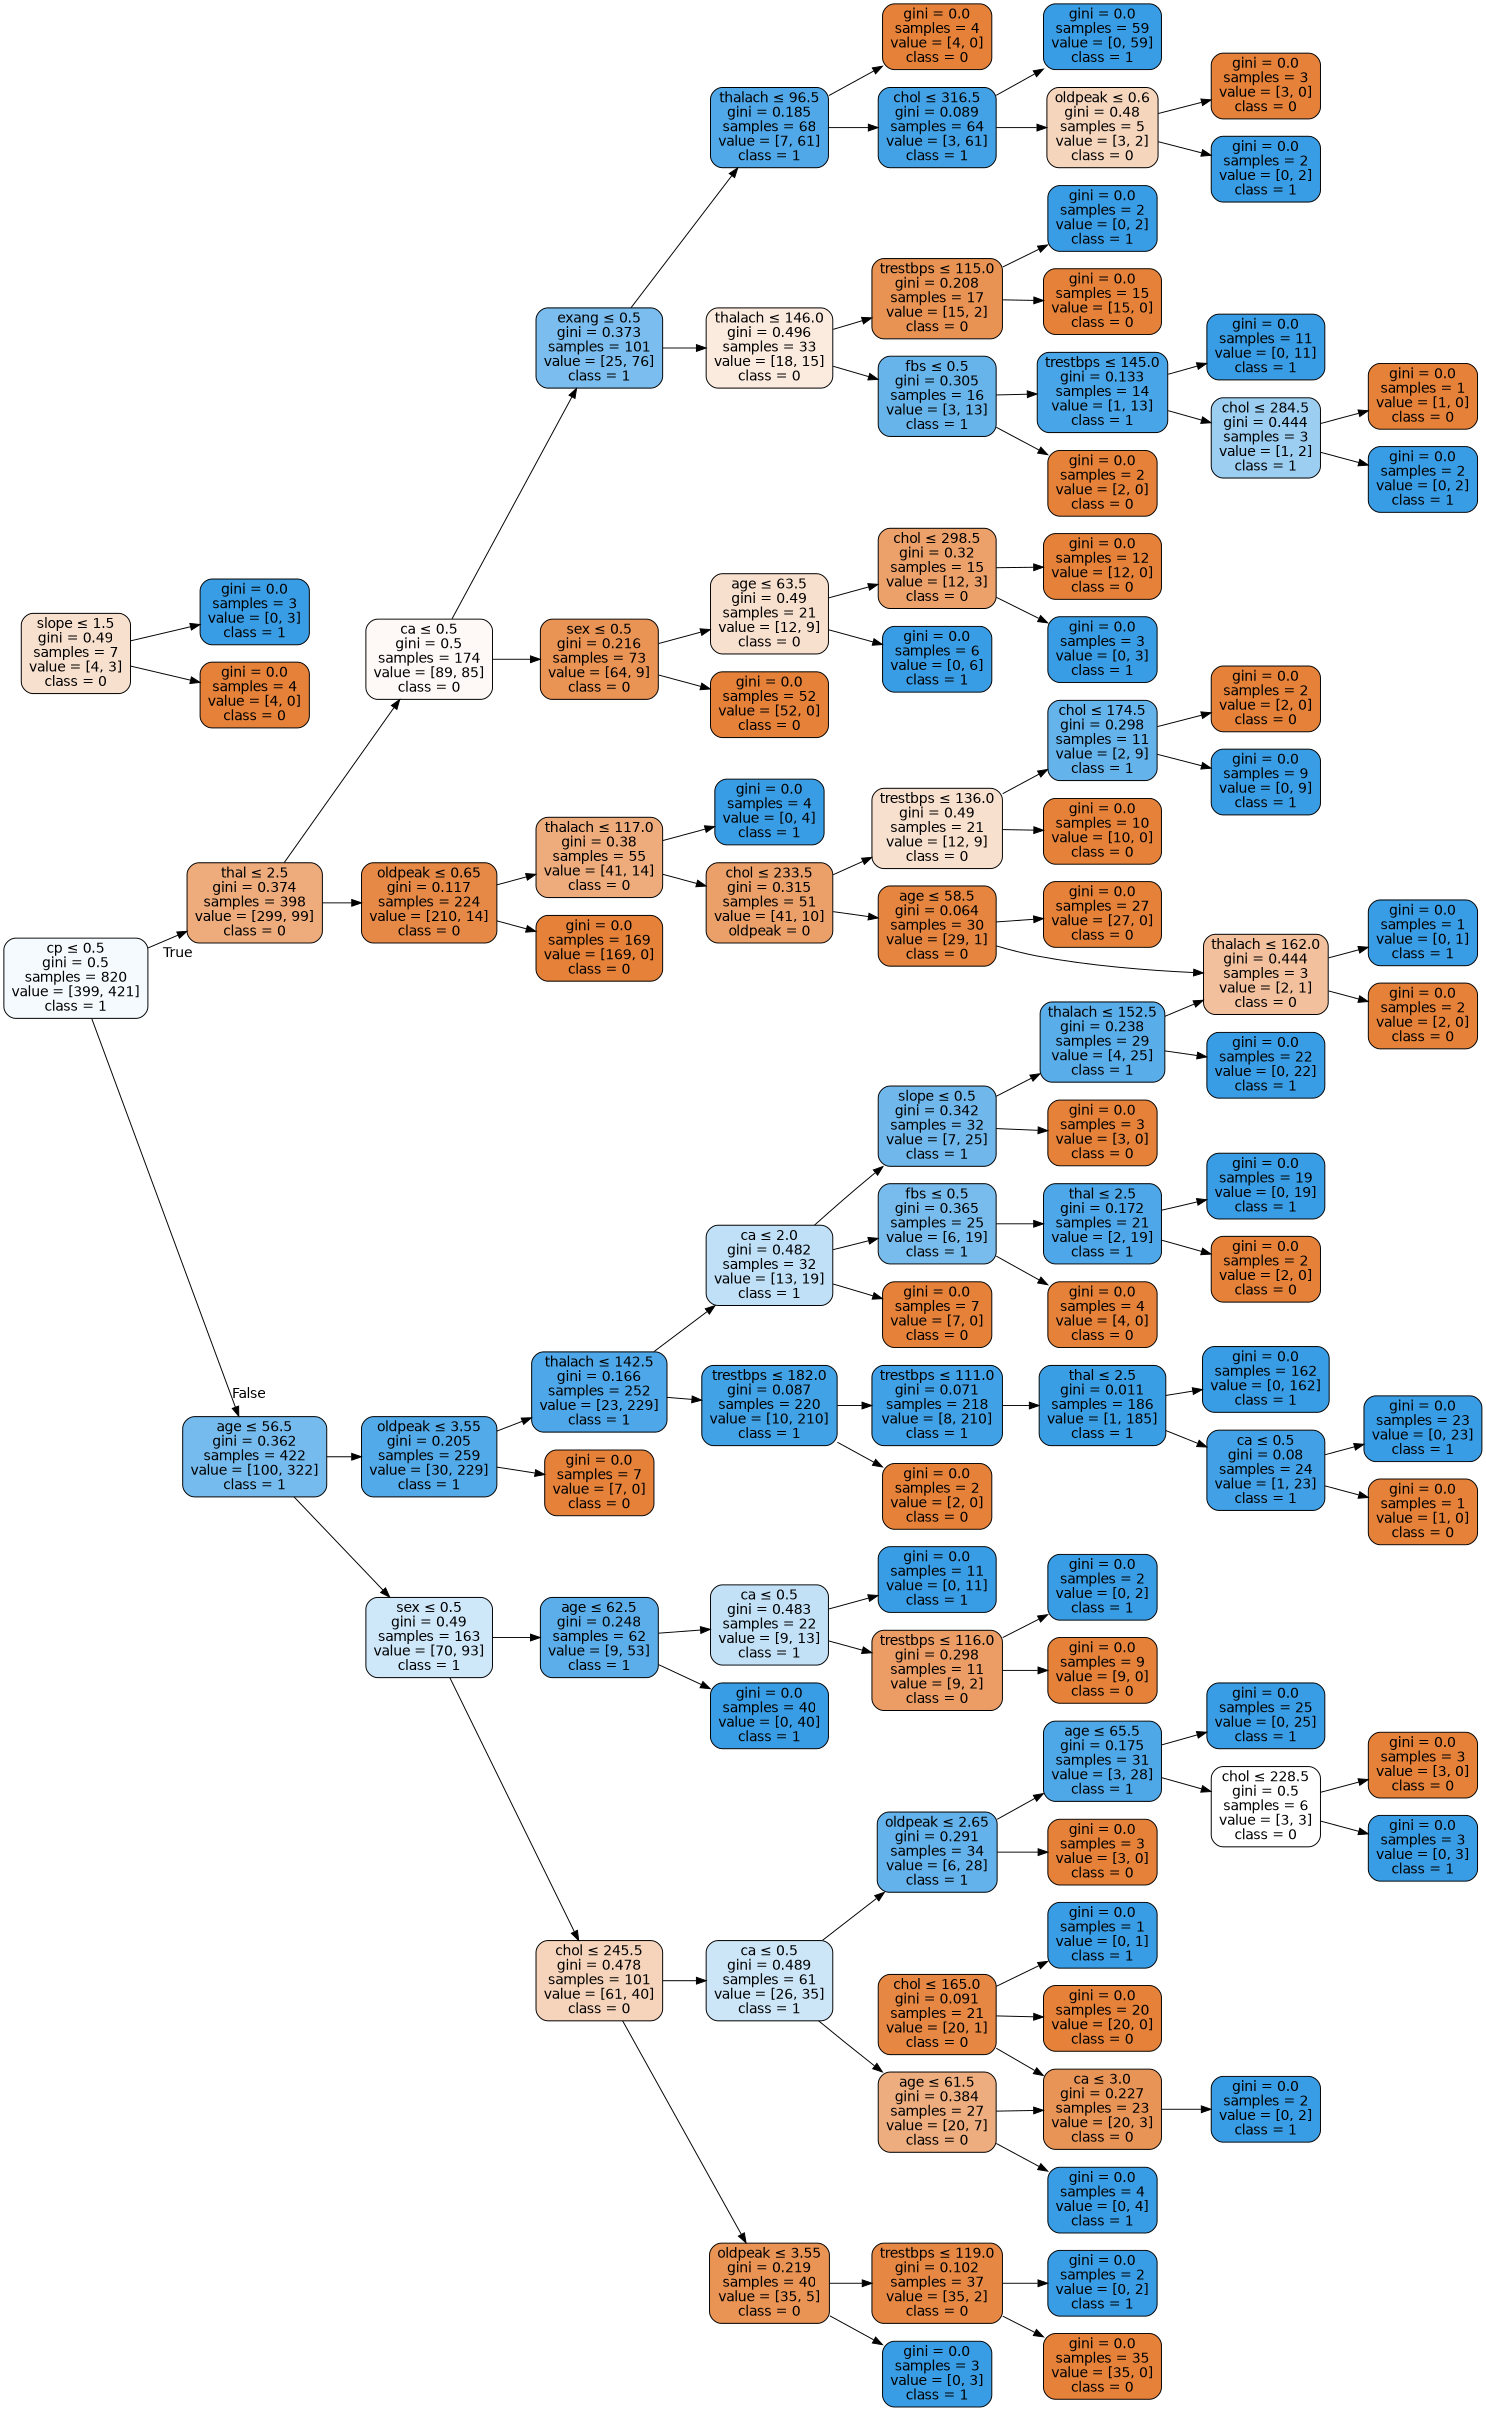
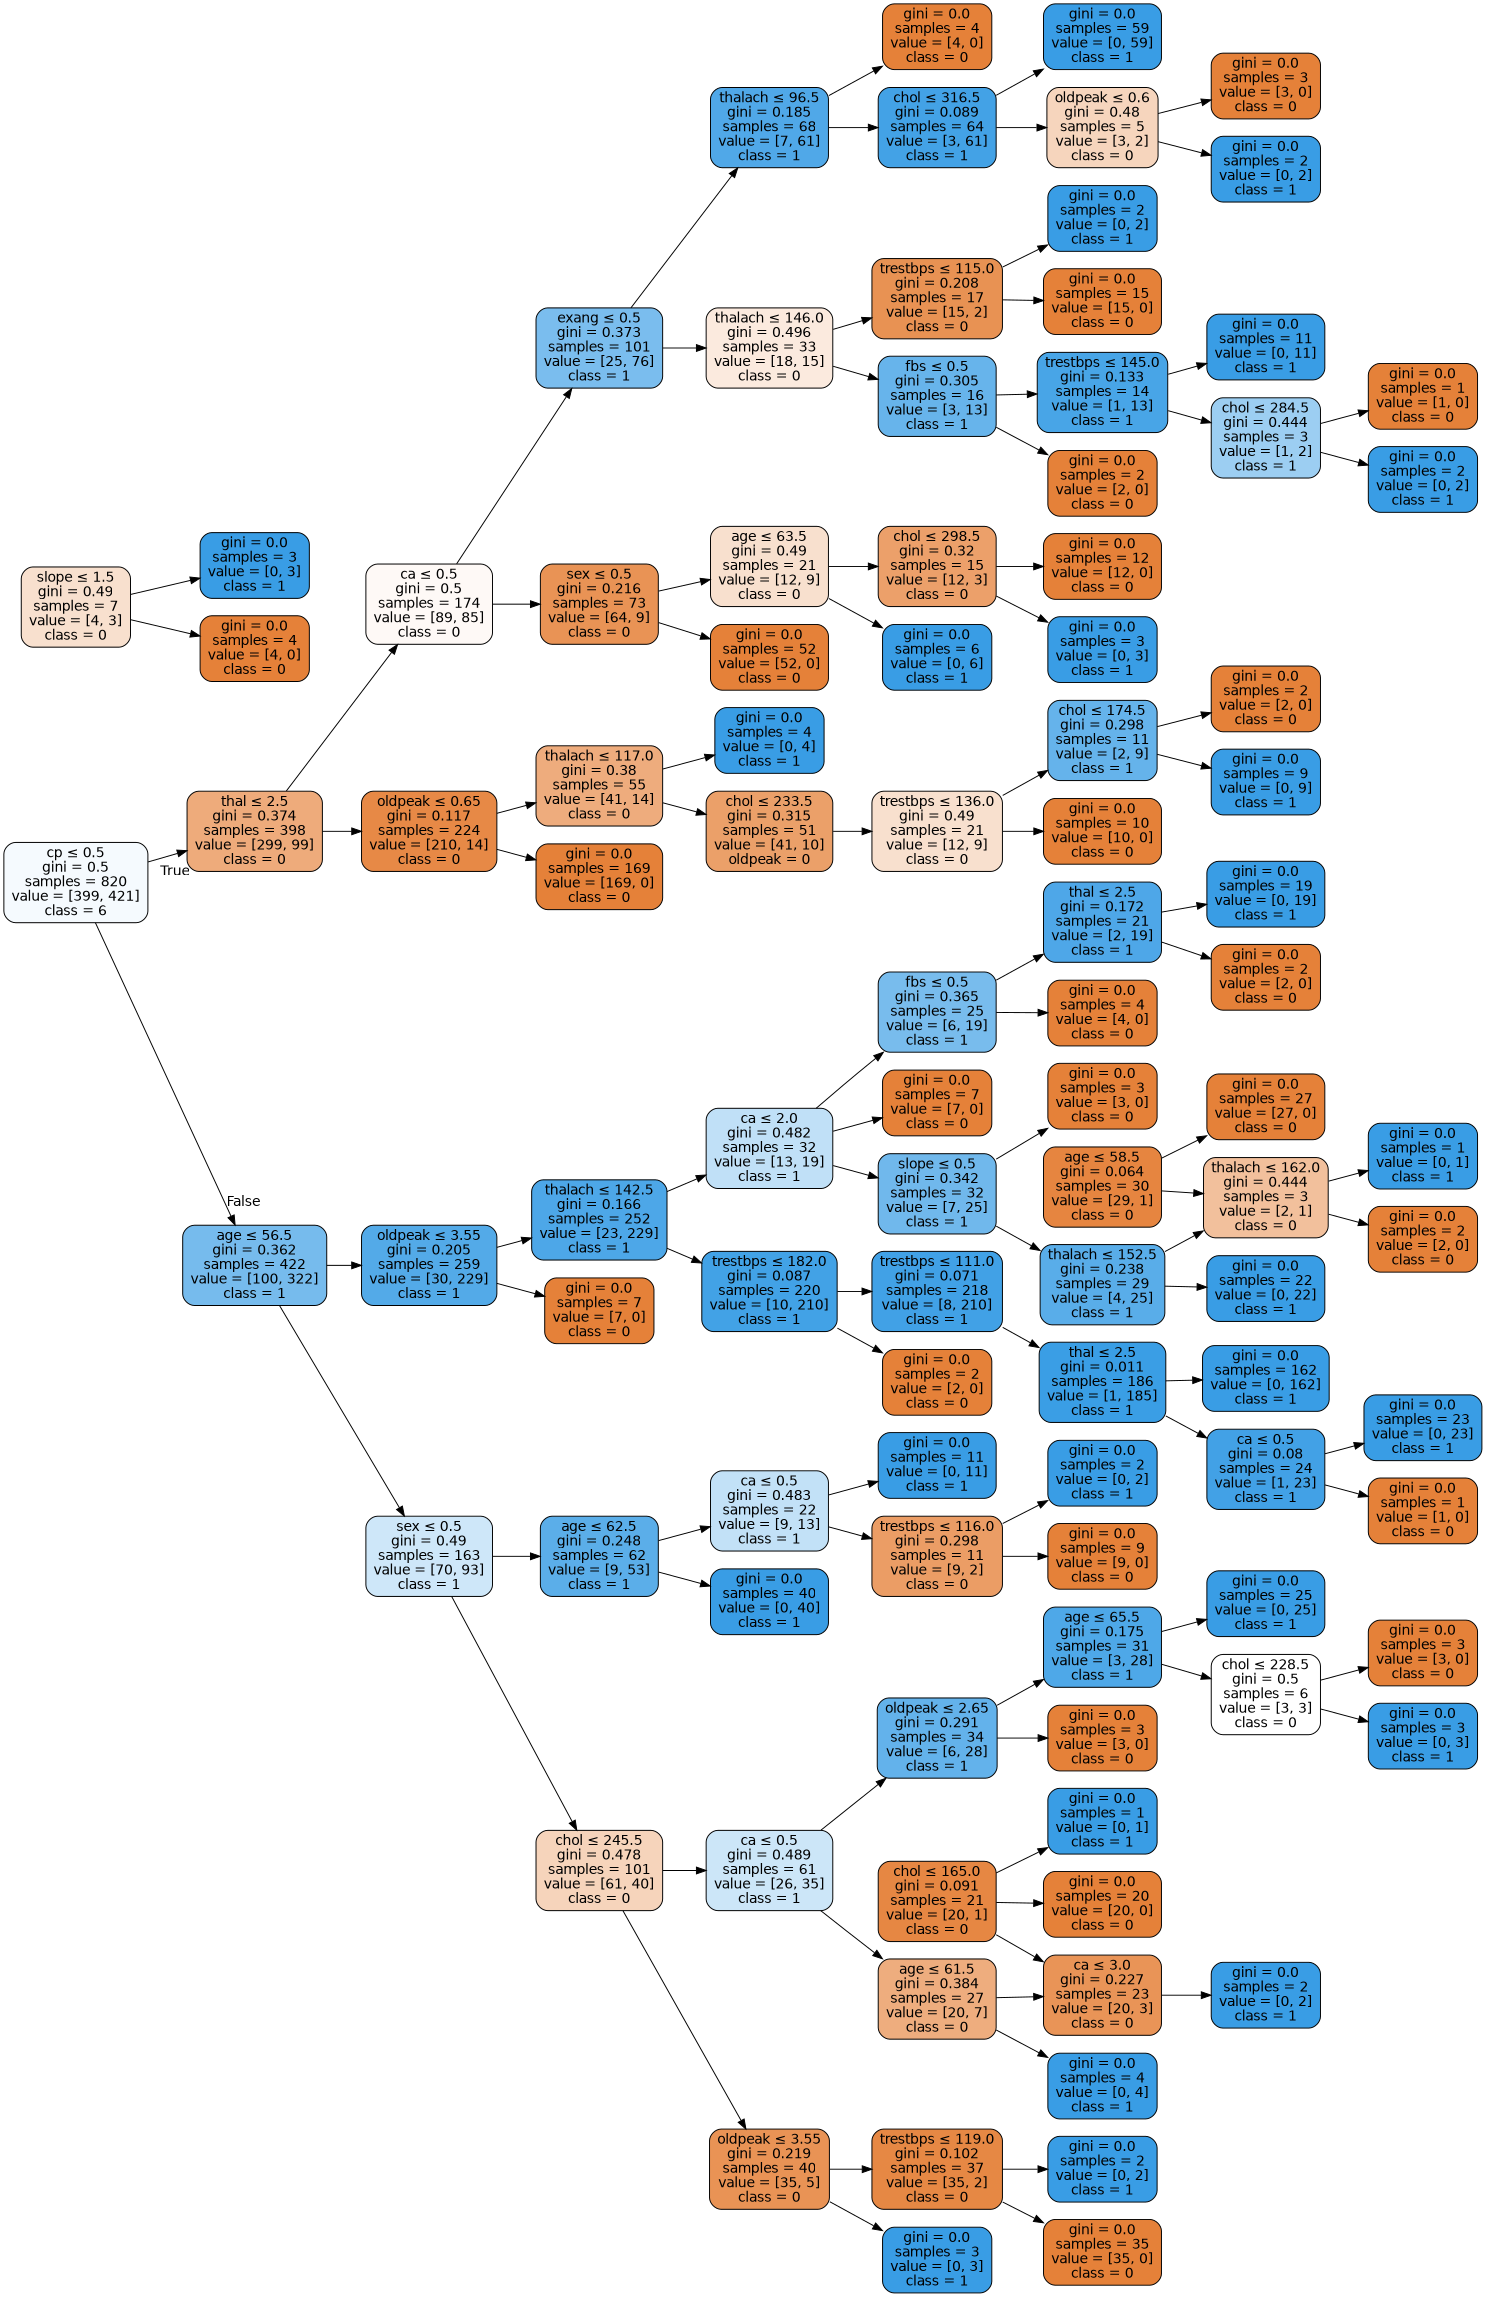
(851, 914) -> none
(76, 1007) -> (76, 911)
